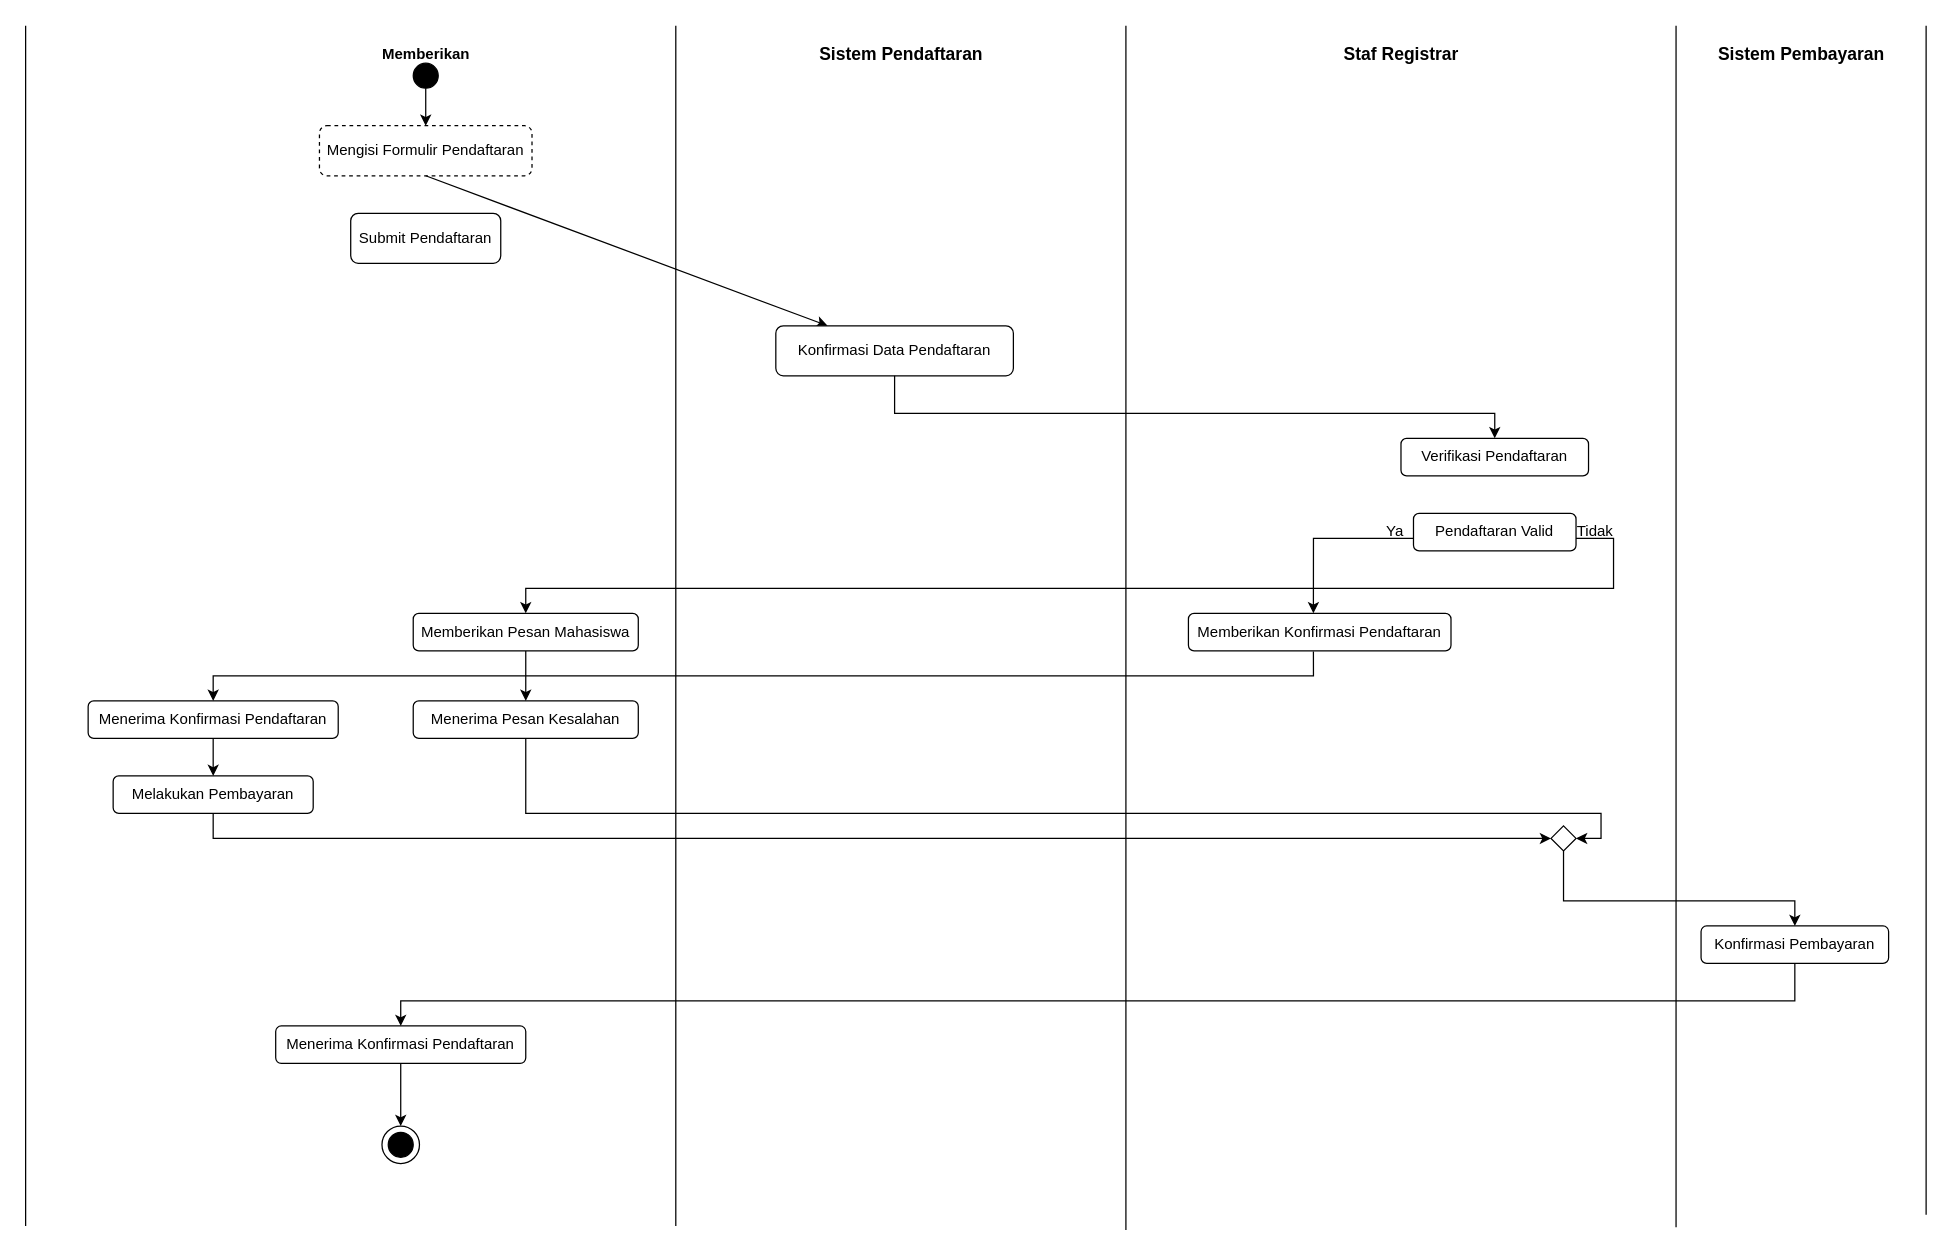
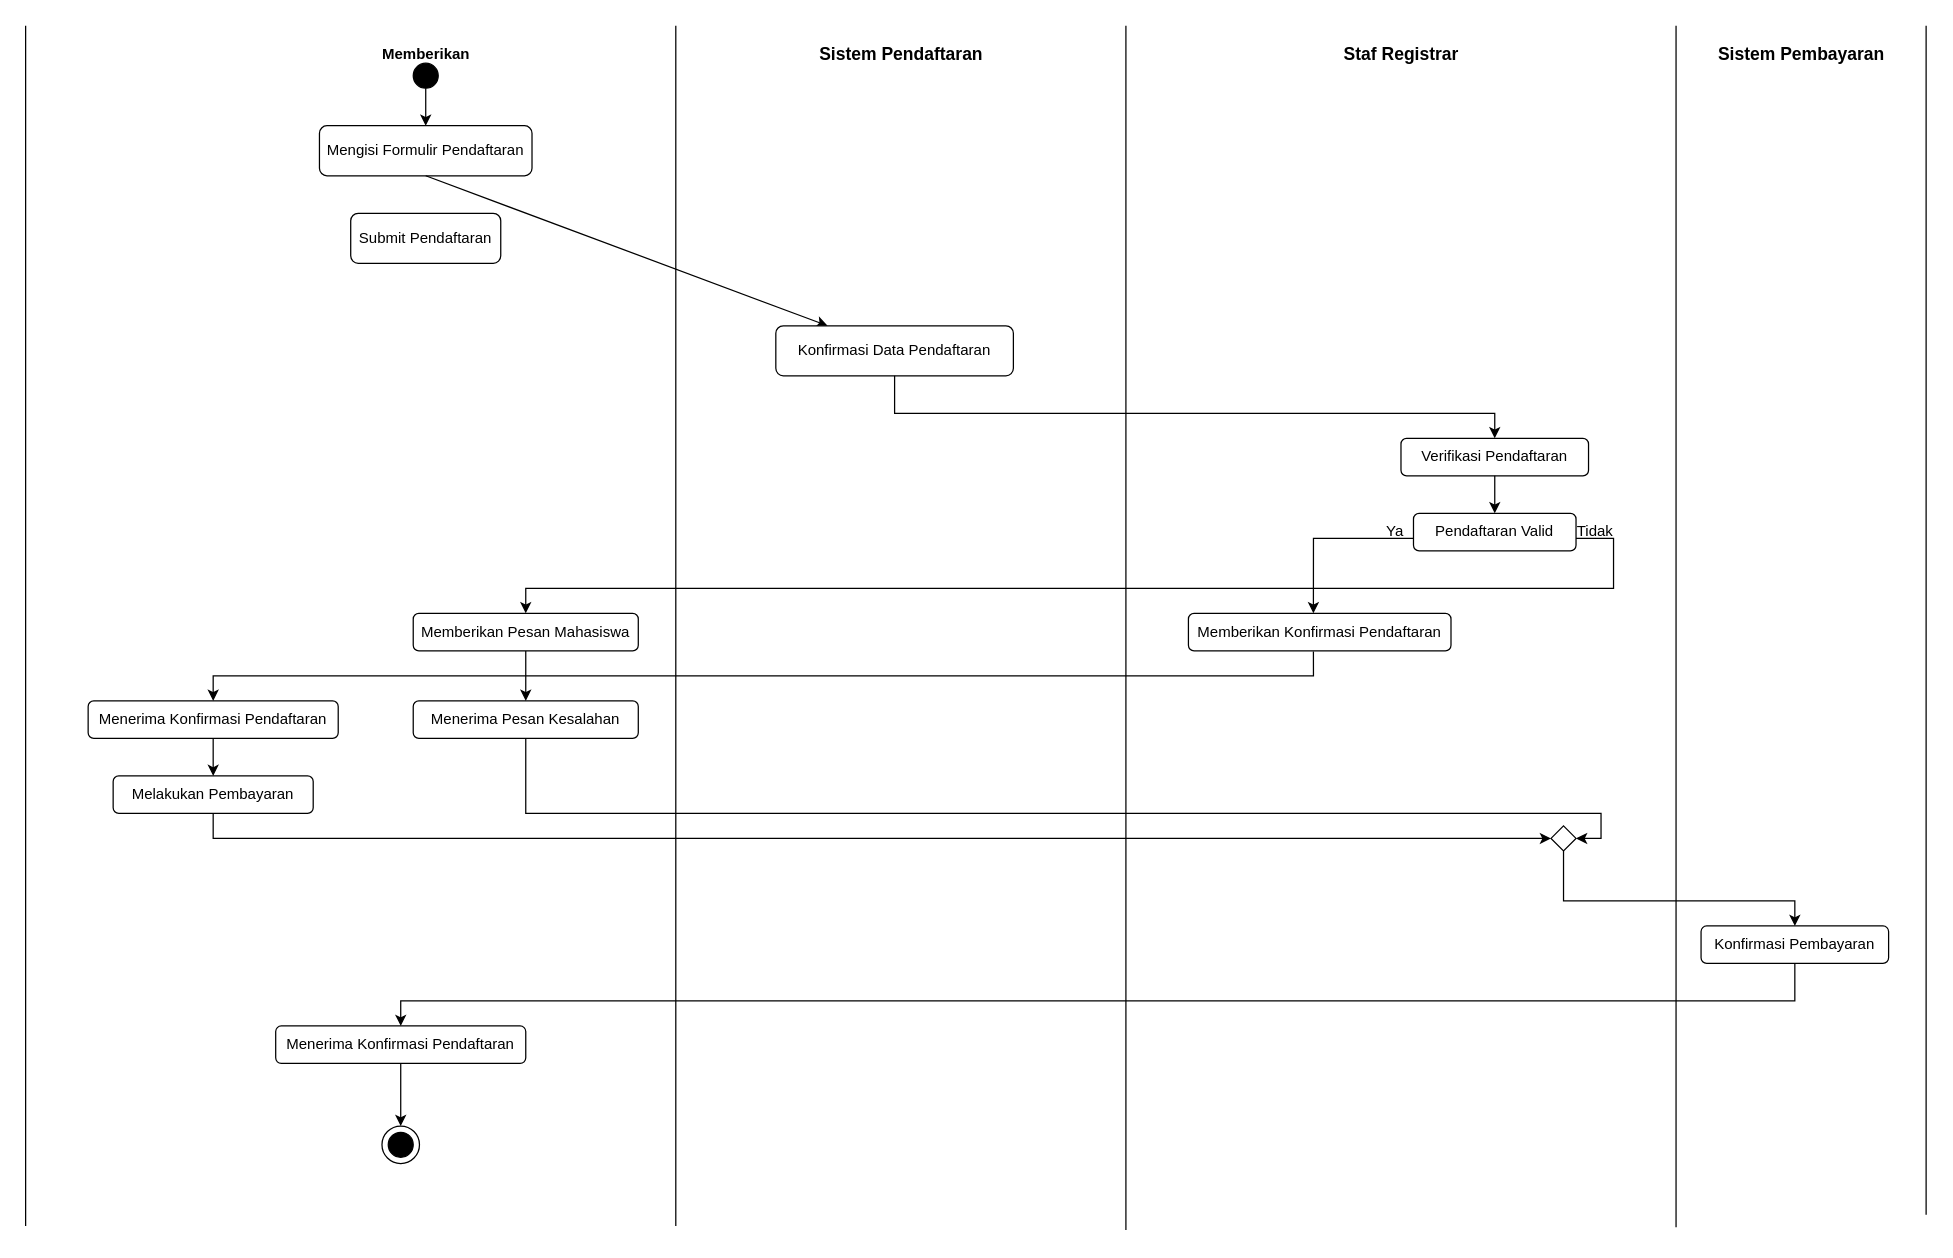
(426, 151) -> (426, 151)
none -> (1494, 490)
